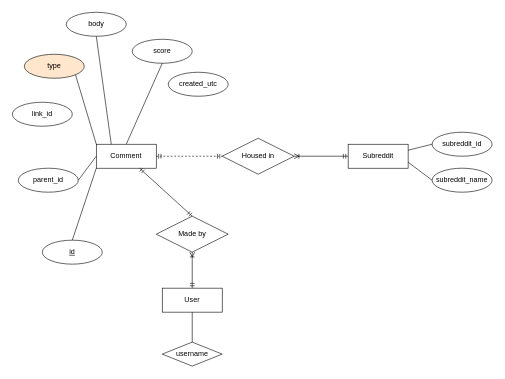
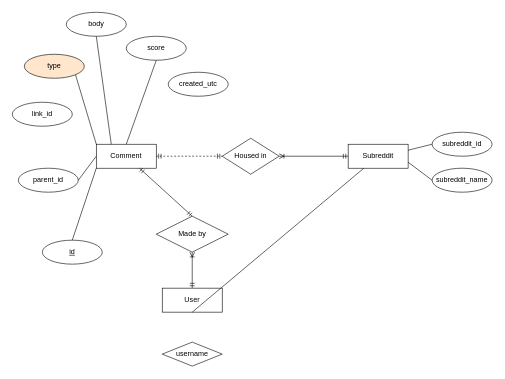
(162, 51) -> (156, 48)
(258, 156) -> (251, 156)
(192, 327) -> (278, 240)
